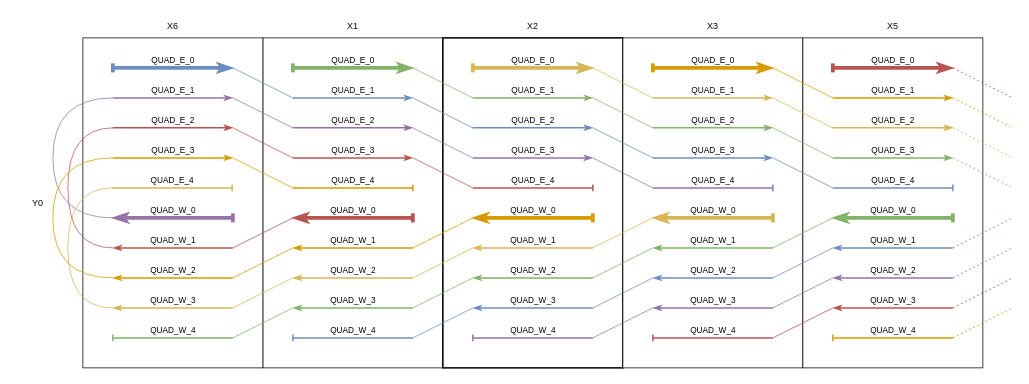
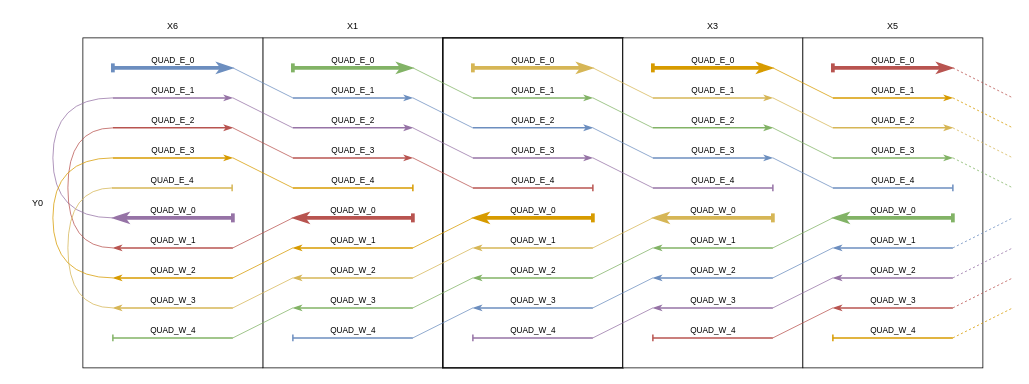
(533, 27) -> none
